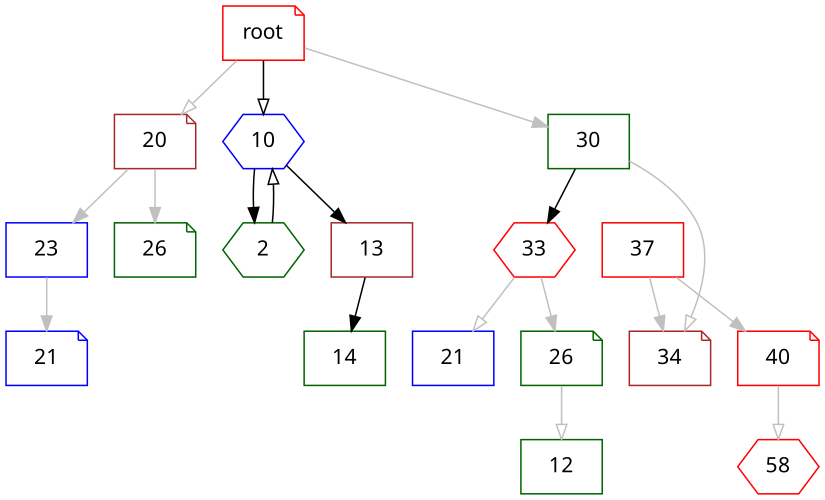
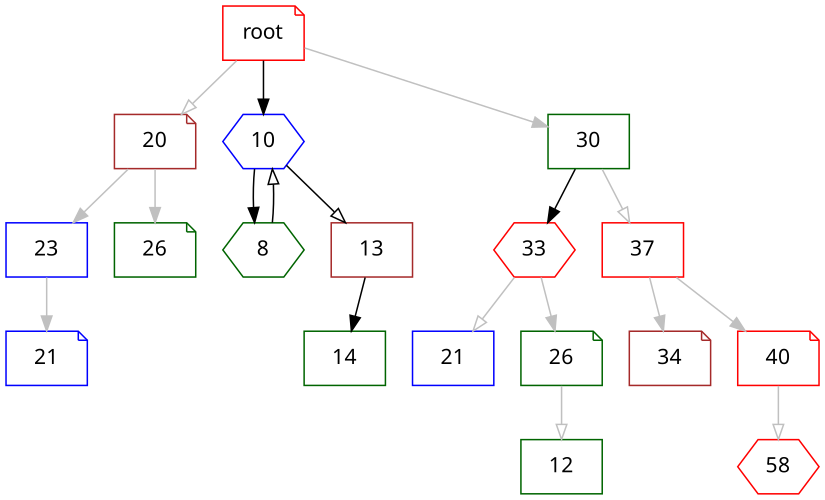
(263, 80) -> (263, 80)
(310, 189) -> (310, 189)
(698, 225) -> (612, 189)
(263, 250) -> (263, 250)
